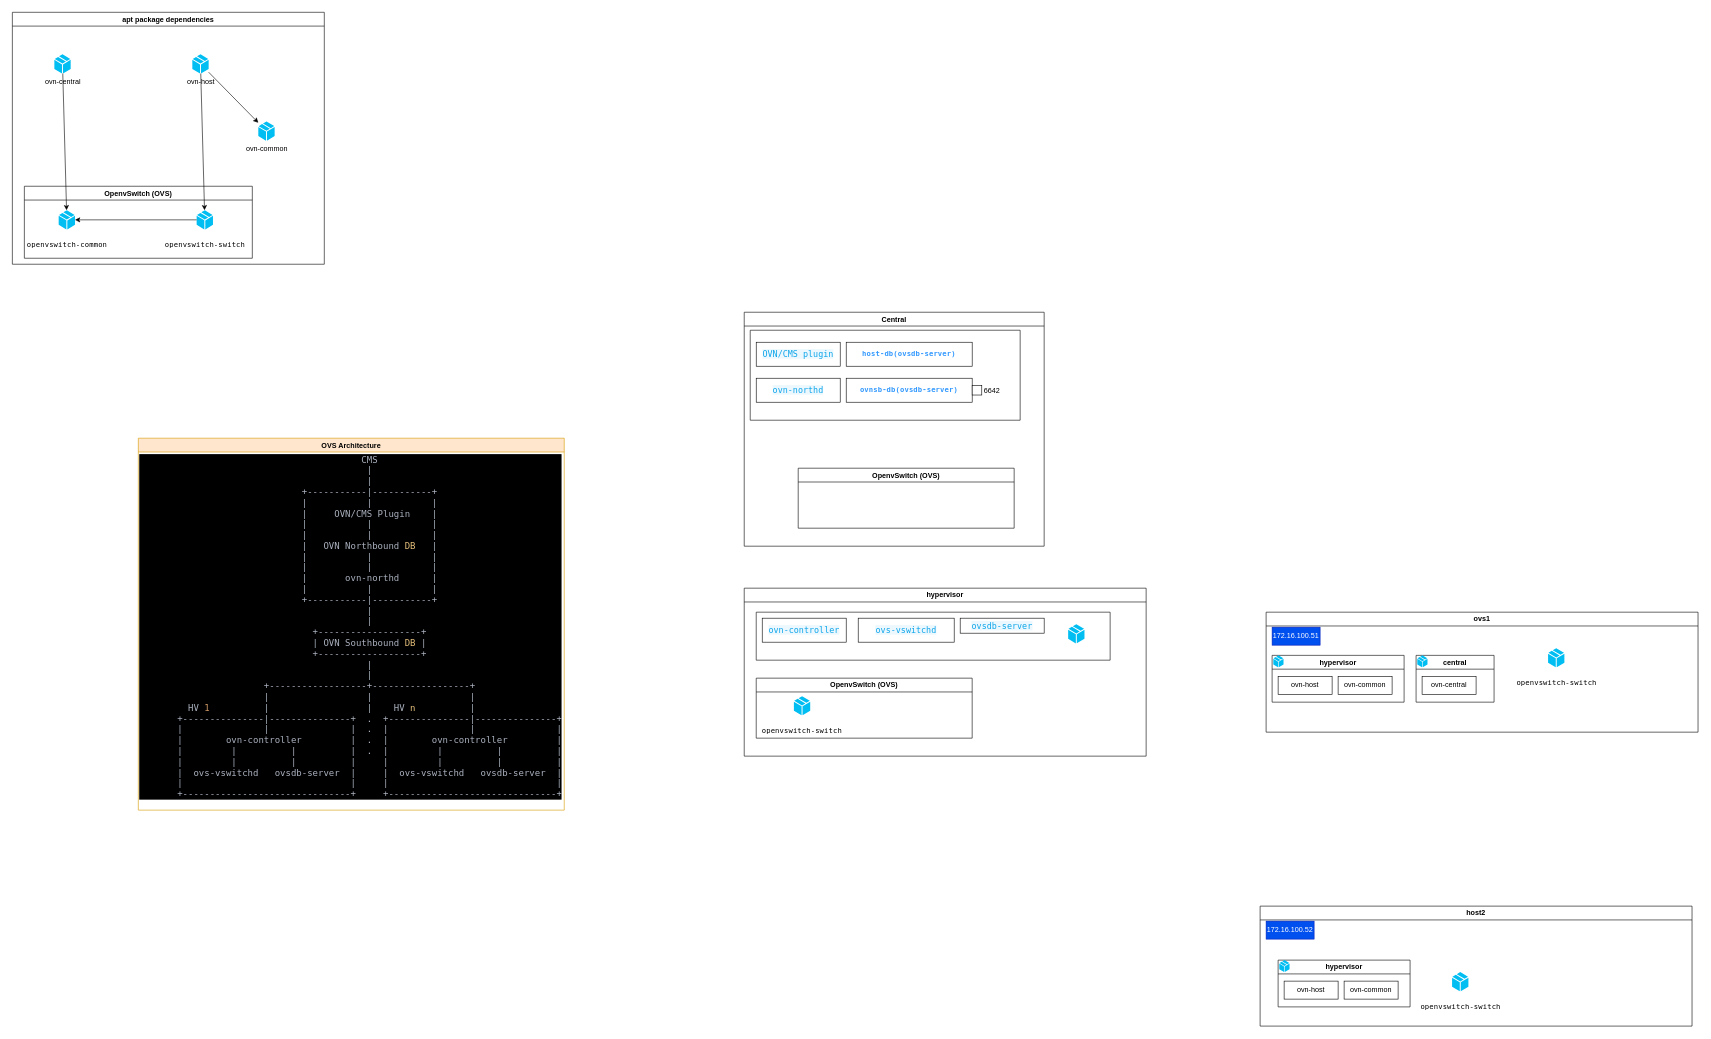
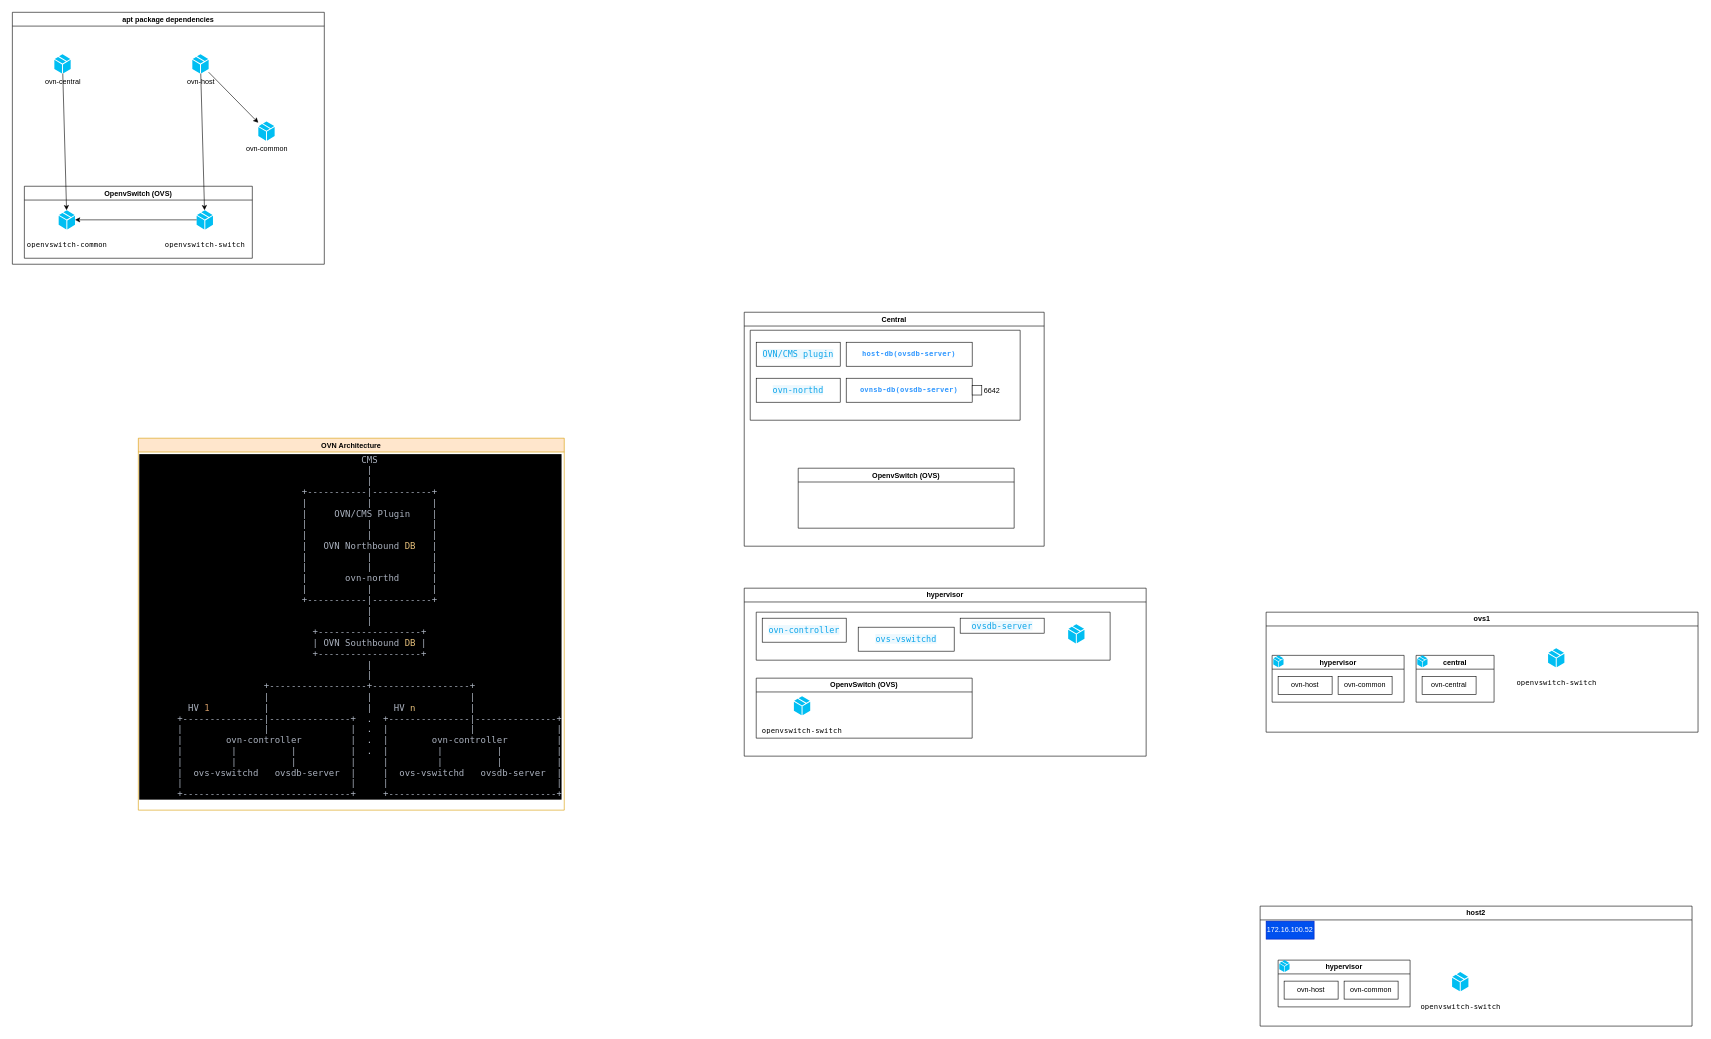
(351, 446) -> (351, 446)
(906, 630) -> (906, 639)
(1296, 636) -> none
